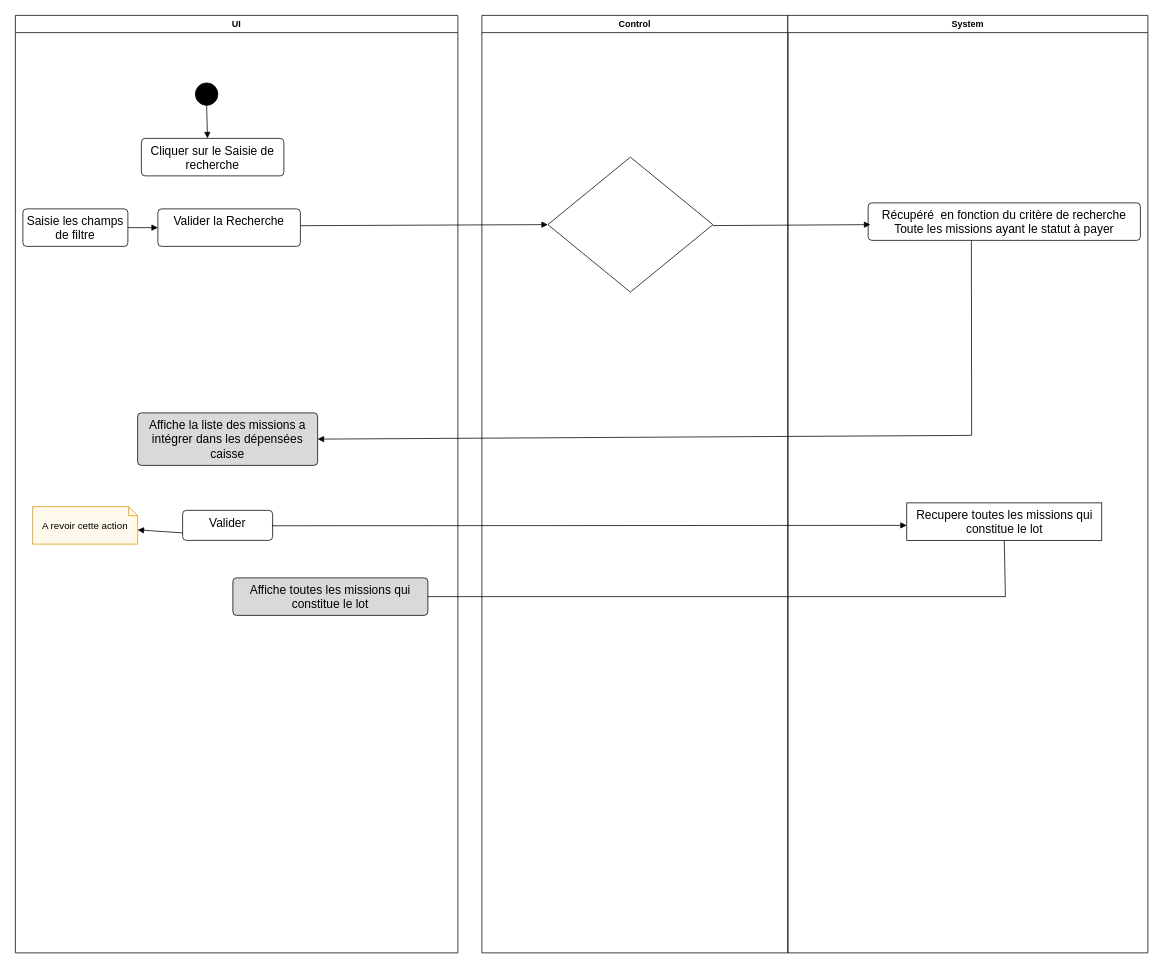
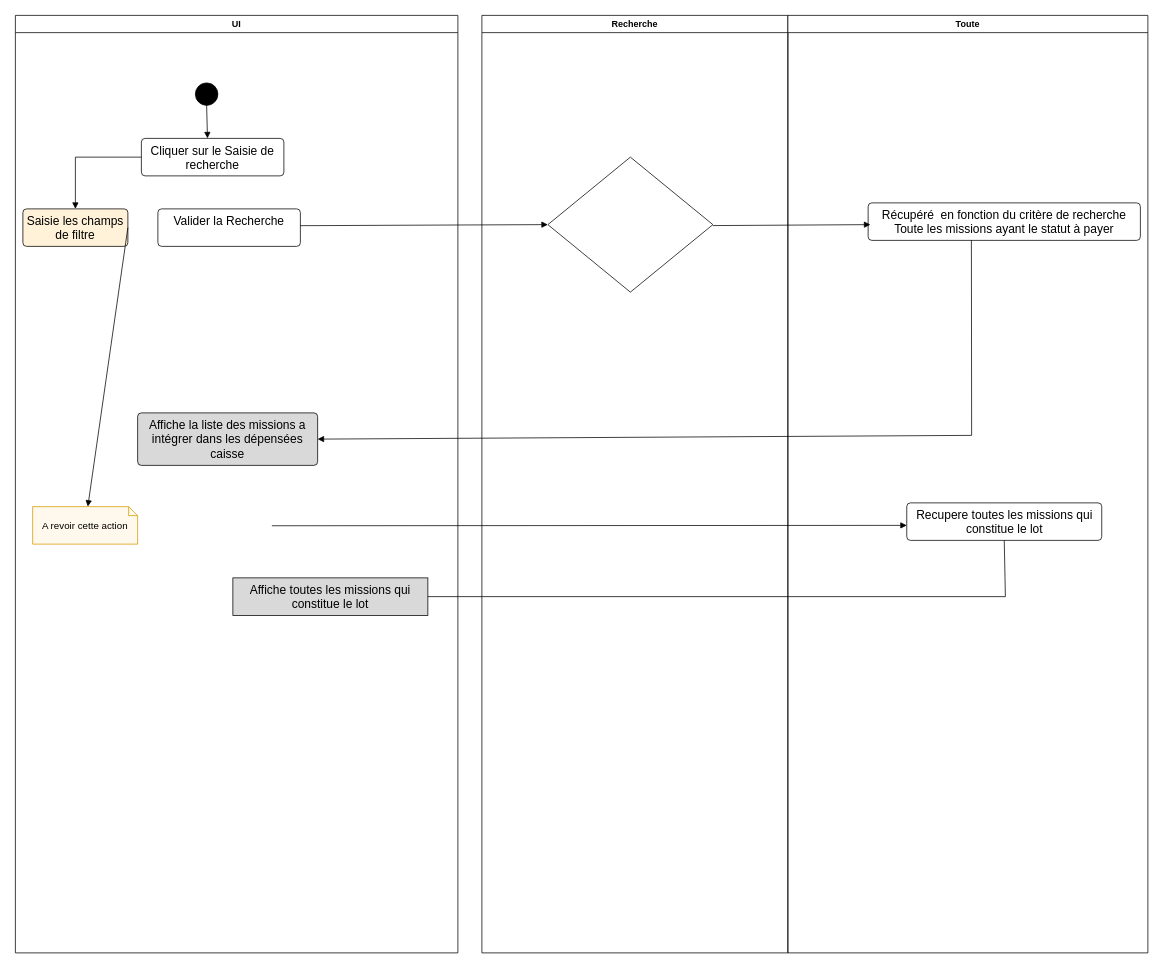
(635, 24) -> (635, 24)
(968, 24) -> (968, 24)
none -> (75, 178)
(75, 228) -> (75, 228)
(139, 228) -> (108, 364)
(1004, 522) -> (1004, 522)
(228, 525) -> none
(164, 532) -> none
(330, 597) -> (330, 597)
